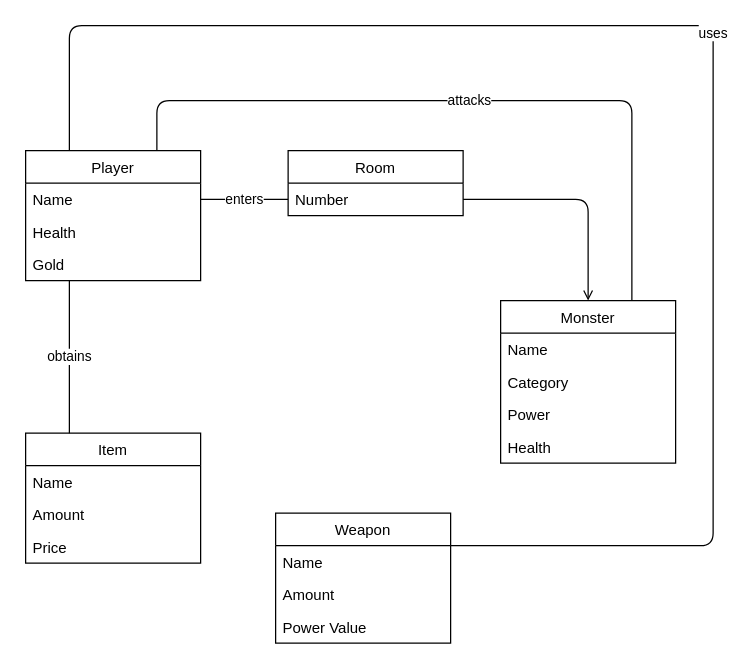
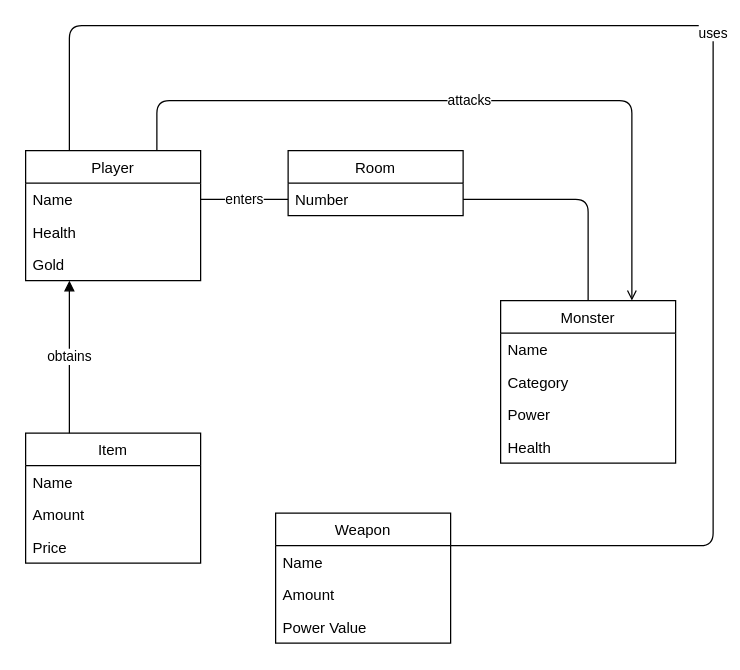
(69, 287) -> (69, 292)
(588, 294) -> (588, 294)
(632, 294) -> (632, 294)
